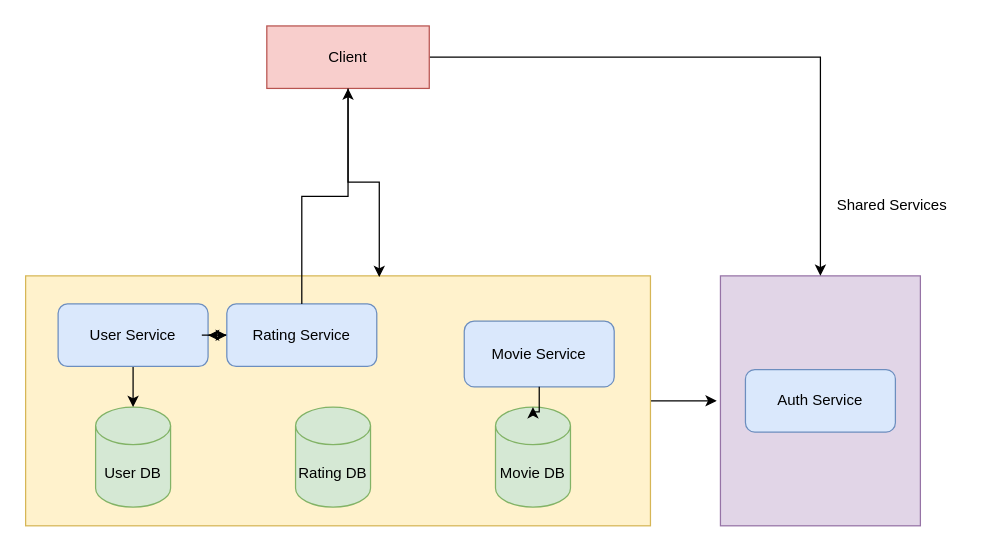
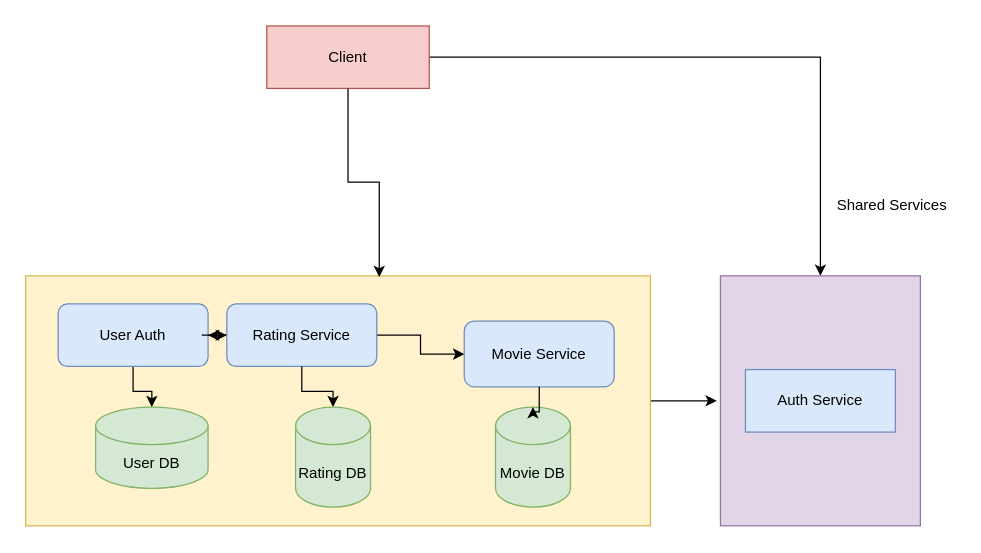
(302, 221) -> (308, 391)
(133, 336) -> (133, 336)
none -> (421, 340)
(821, 401) -> (821, 401)
(133, 457) -> (152, 448)
